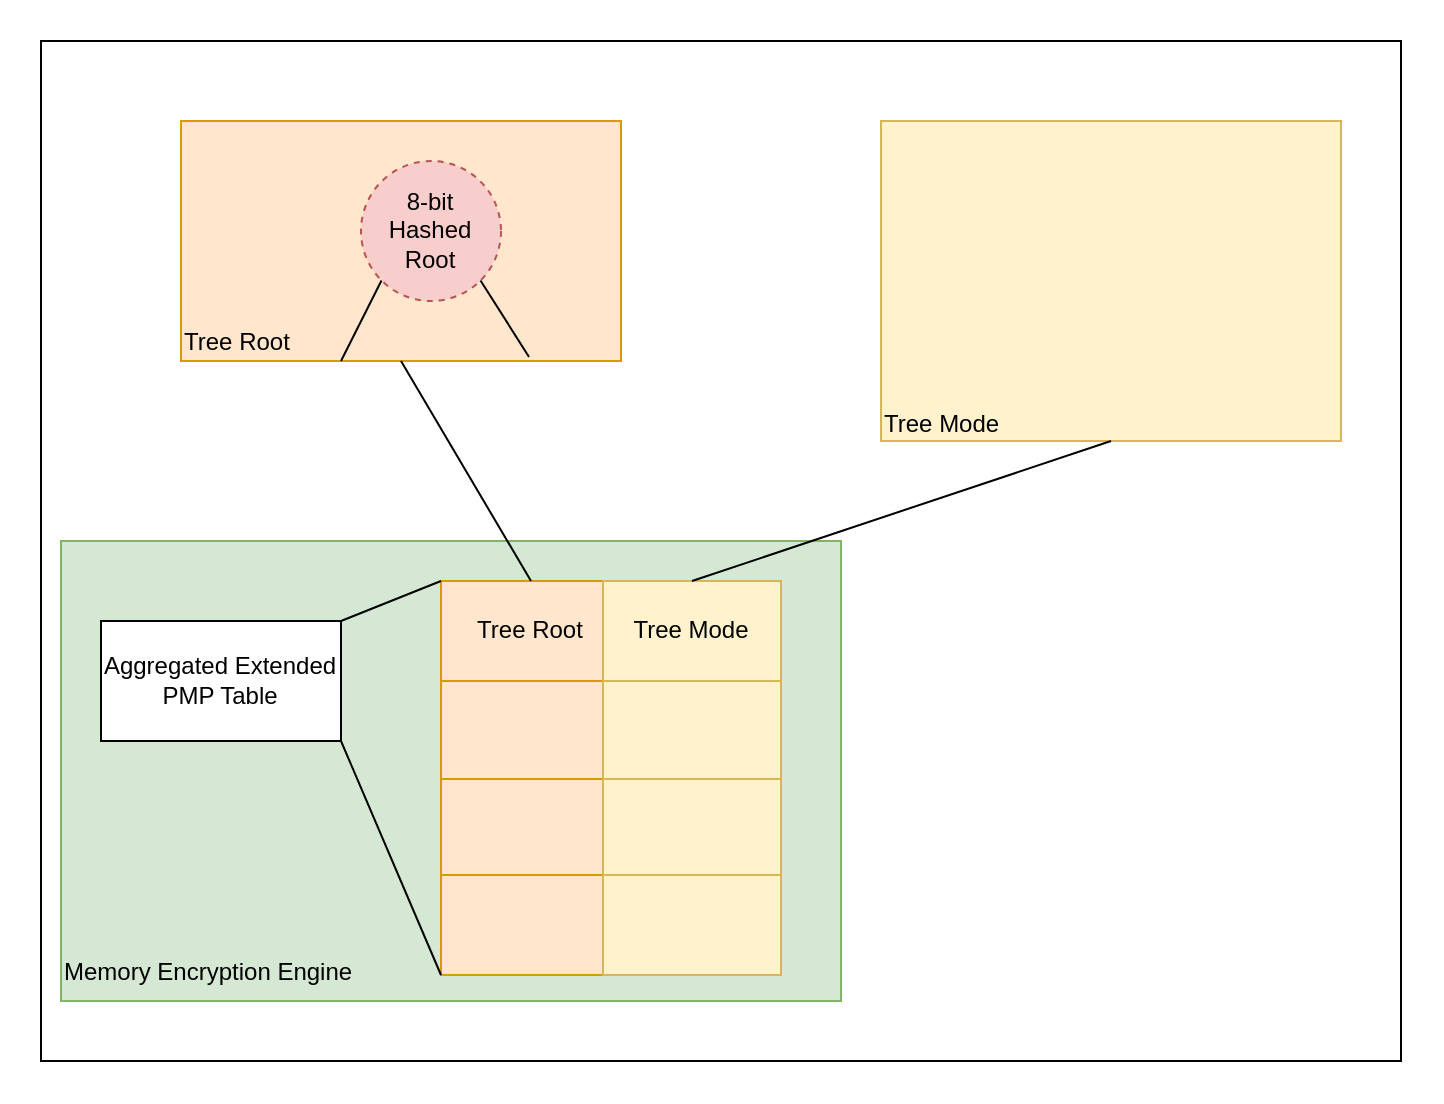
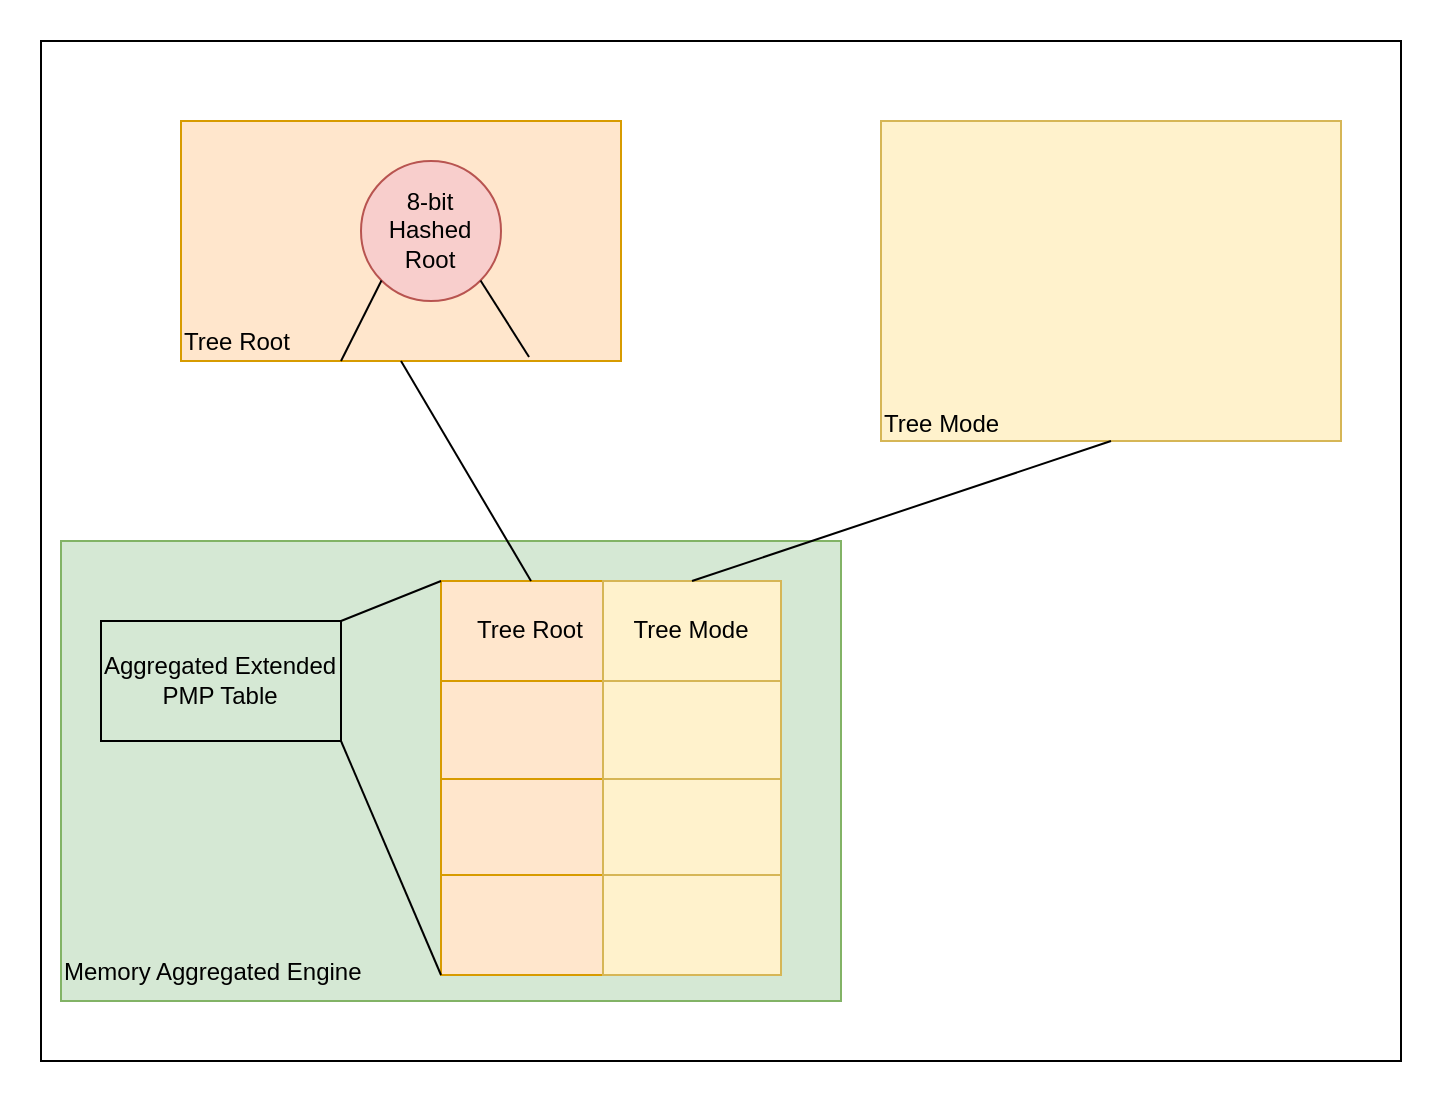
(431, 231) -> (431, 231)
(221, 681) -> (221, 681)
(214, 771) -> (217, 771)
